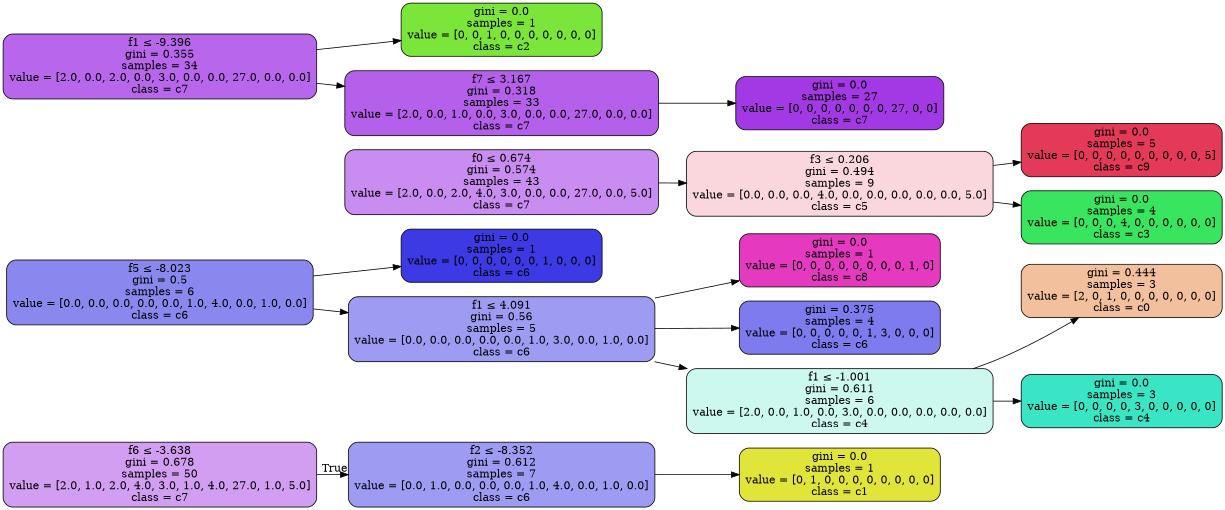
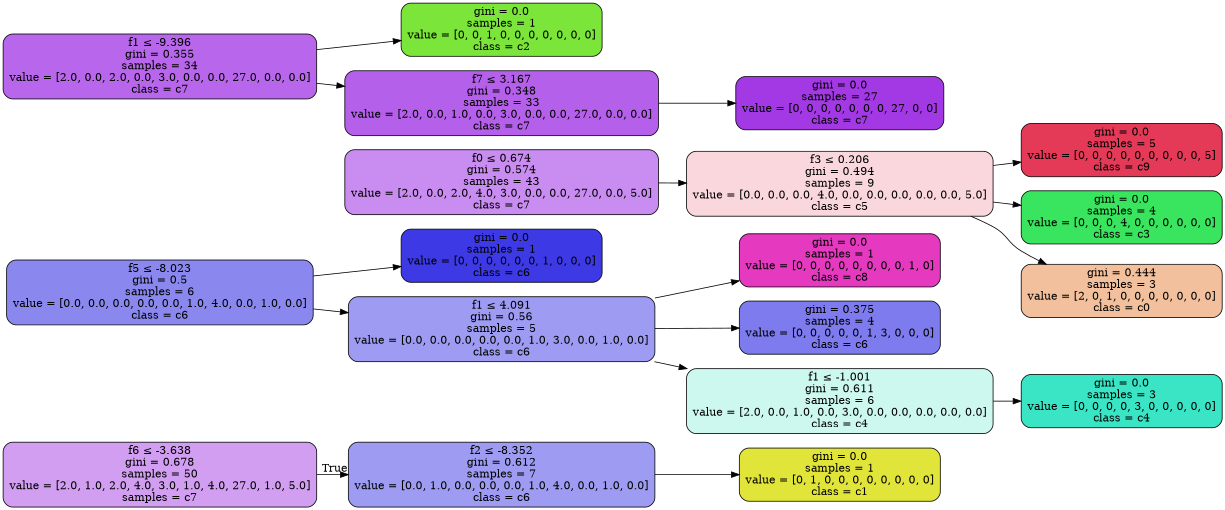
(502, 91) -> (502, 91)
(1024, 348) -> (1006, 237)
(160, 498) -> (160, 498)
